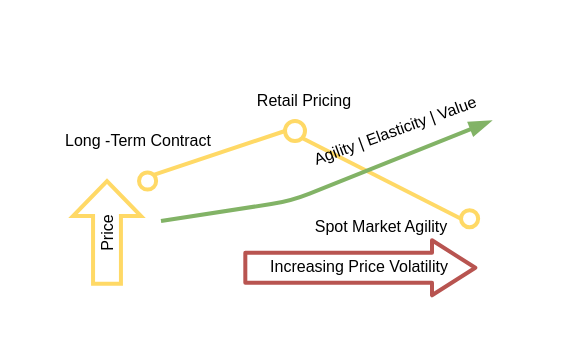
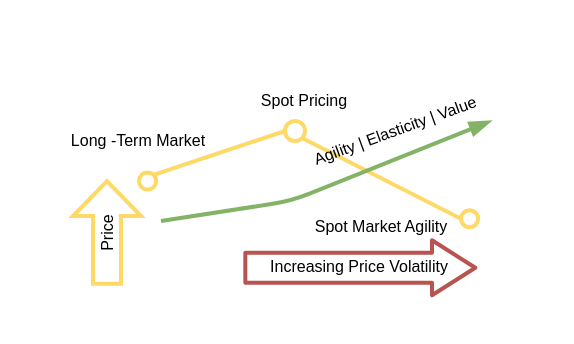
(305, 101) -> (305, 101)
(139, 141) -> (139, 141)
